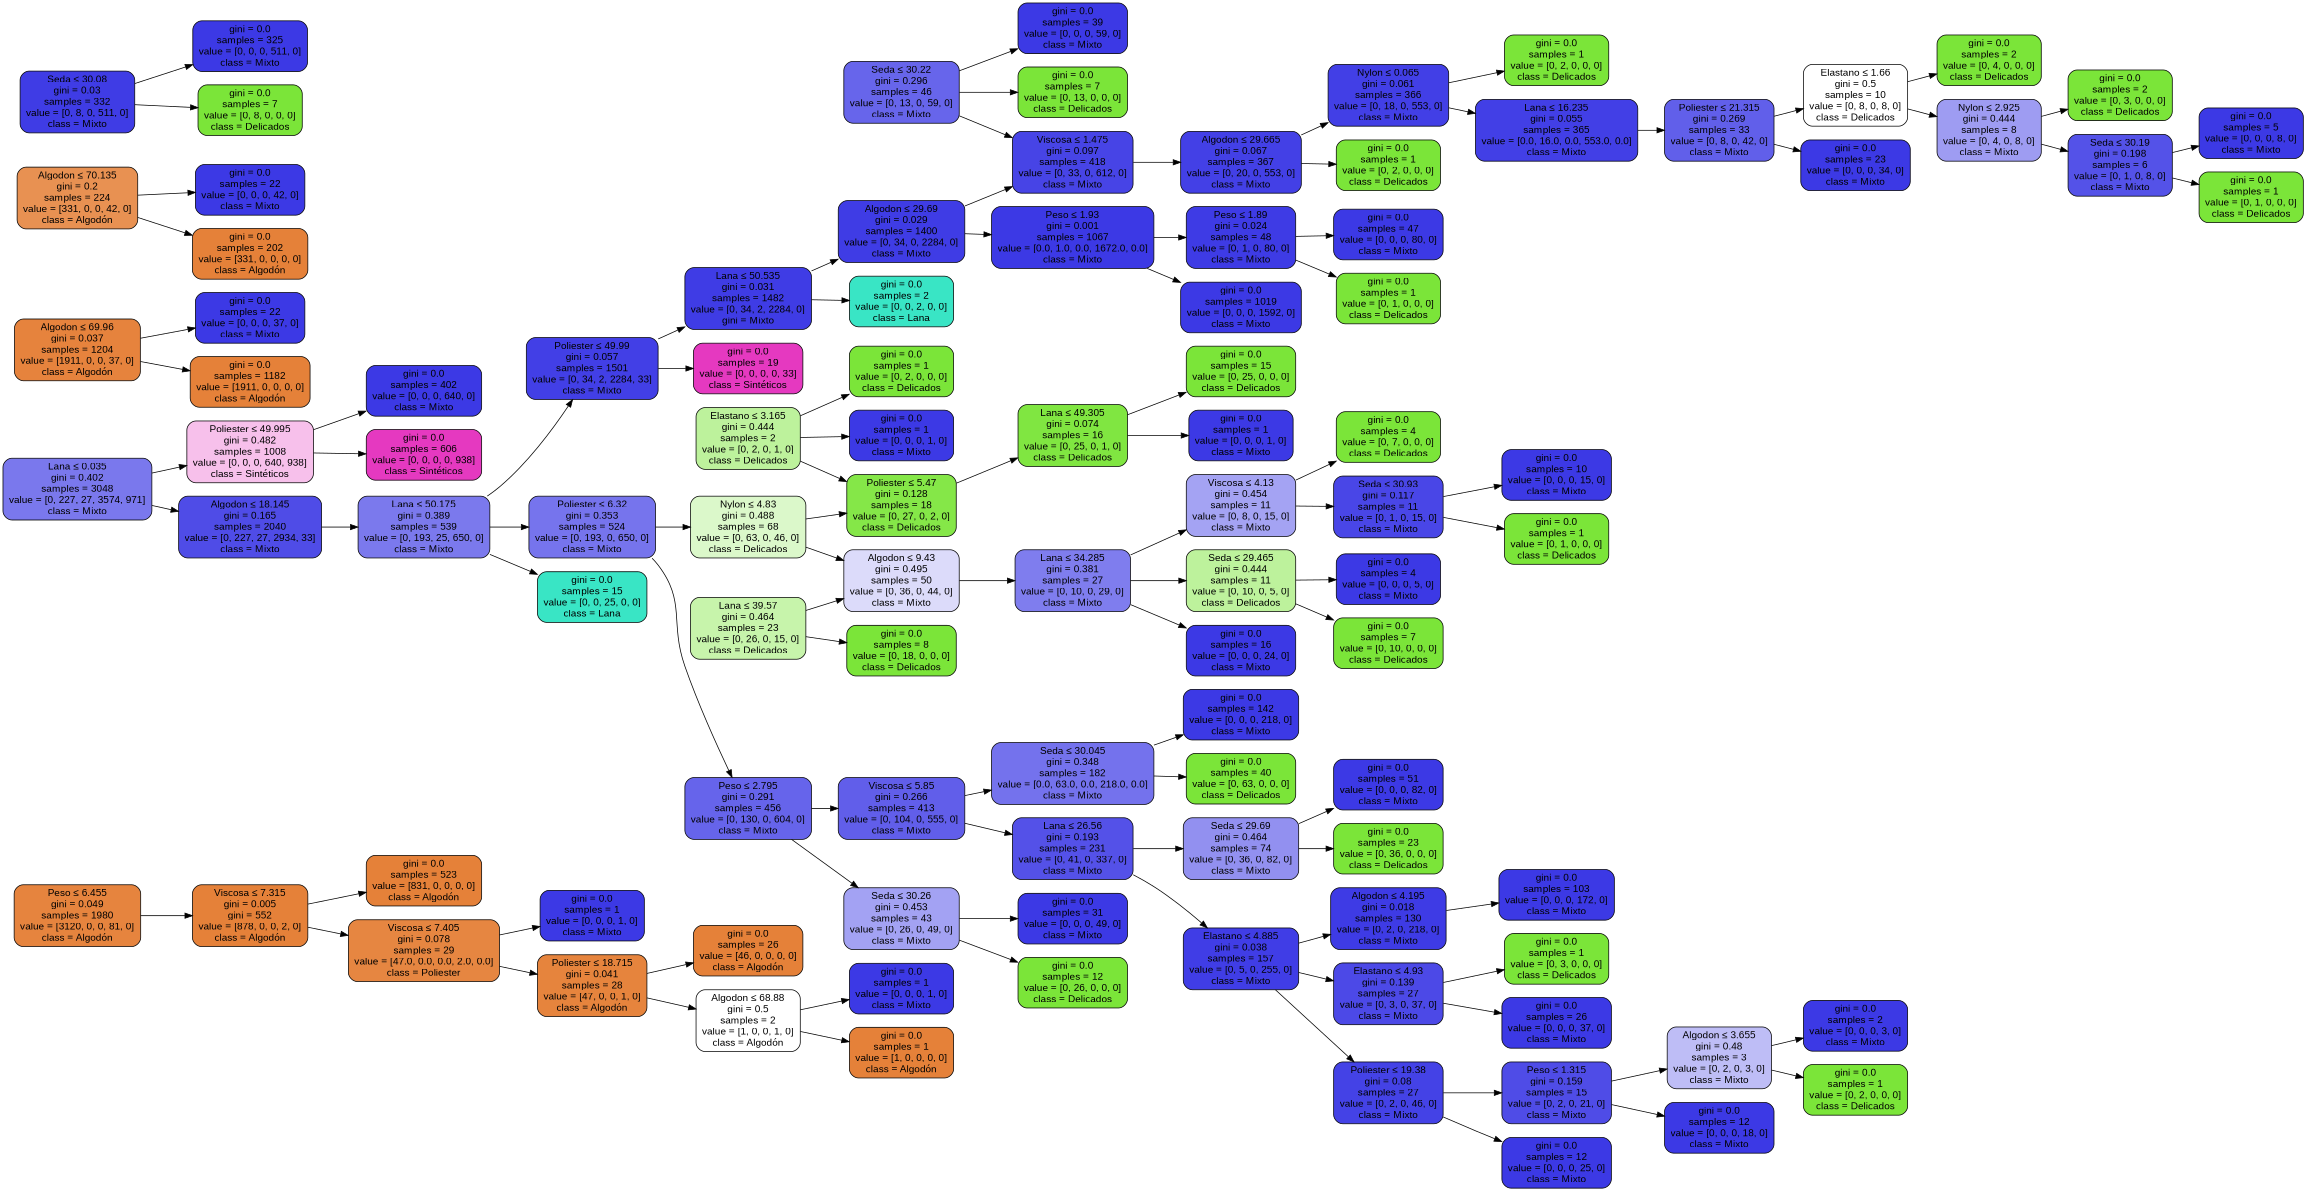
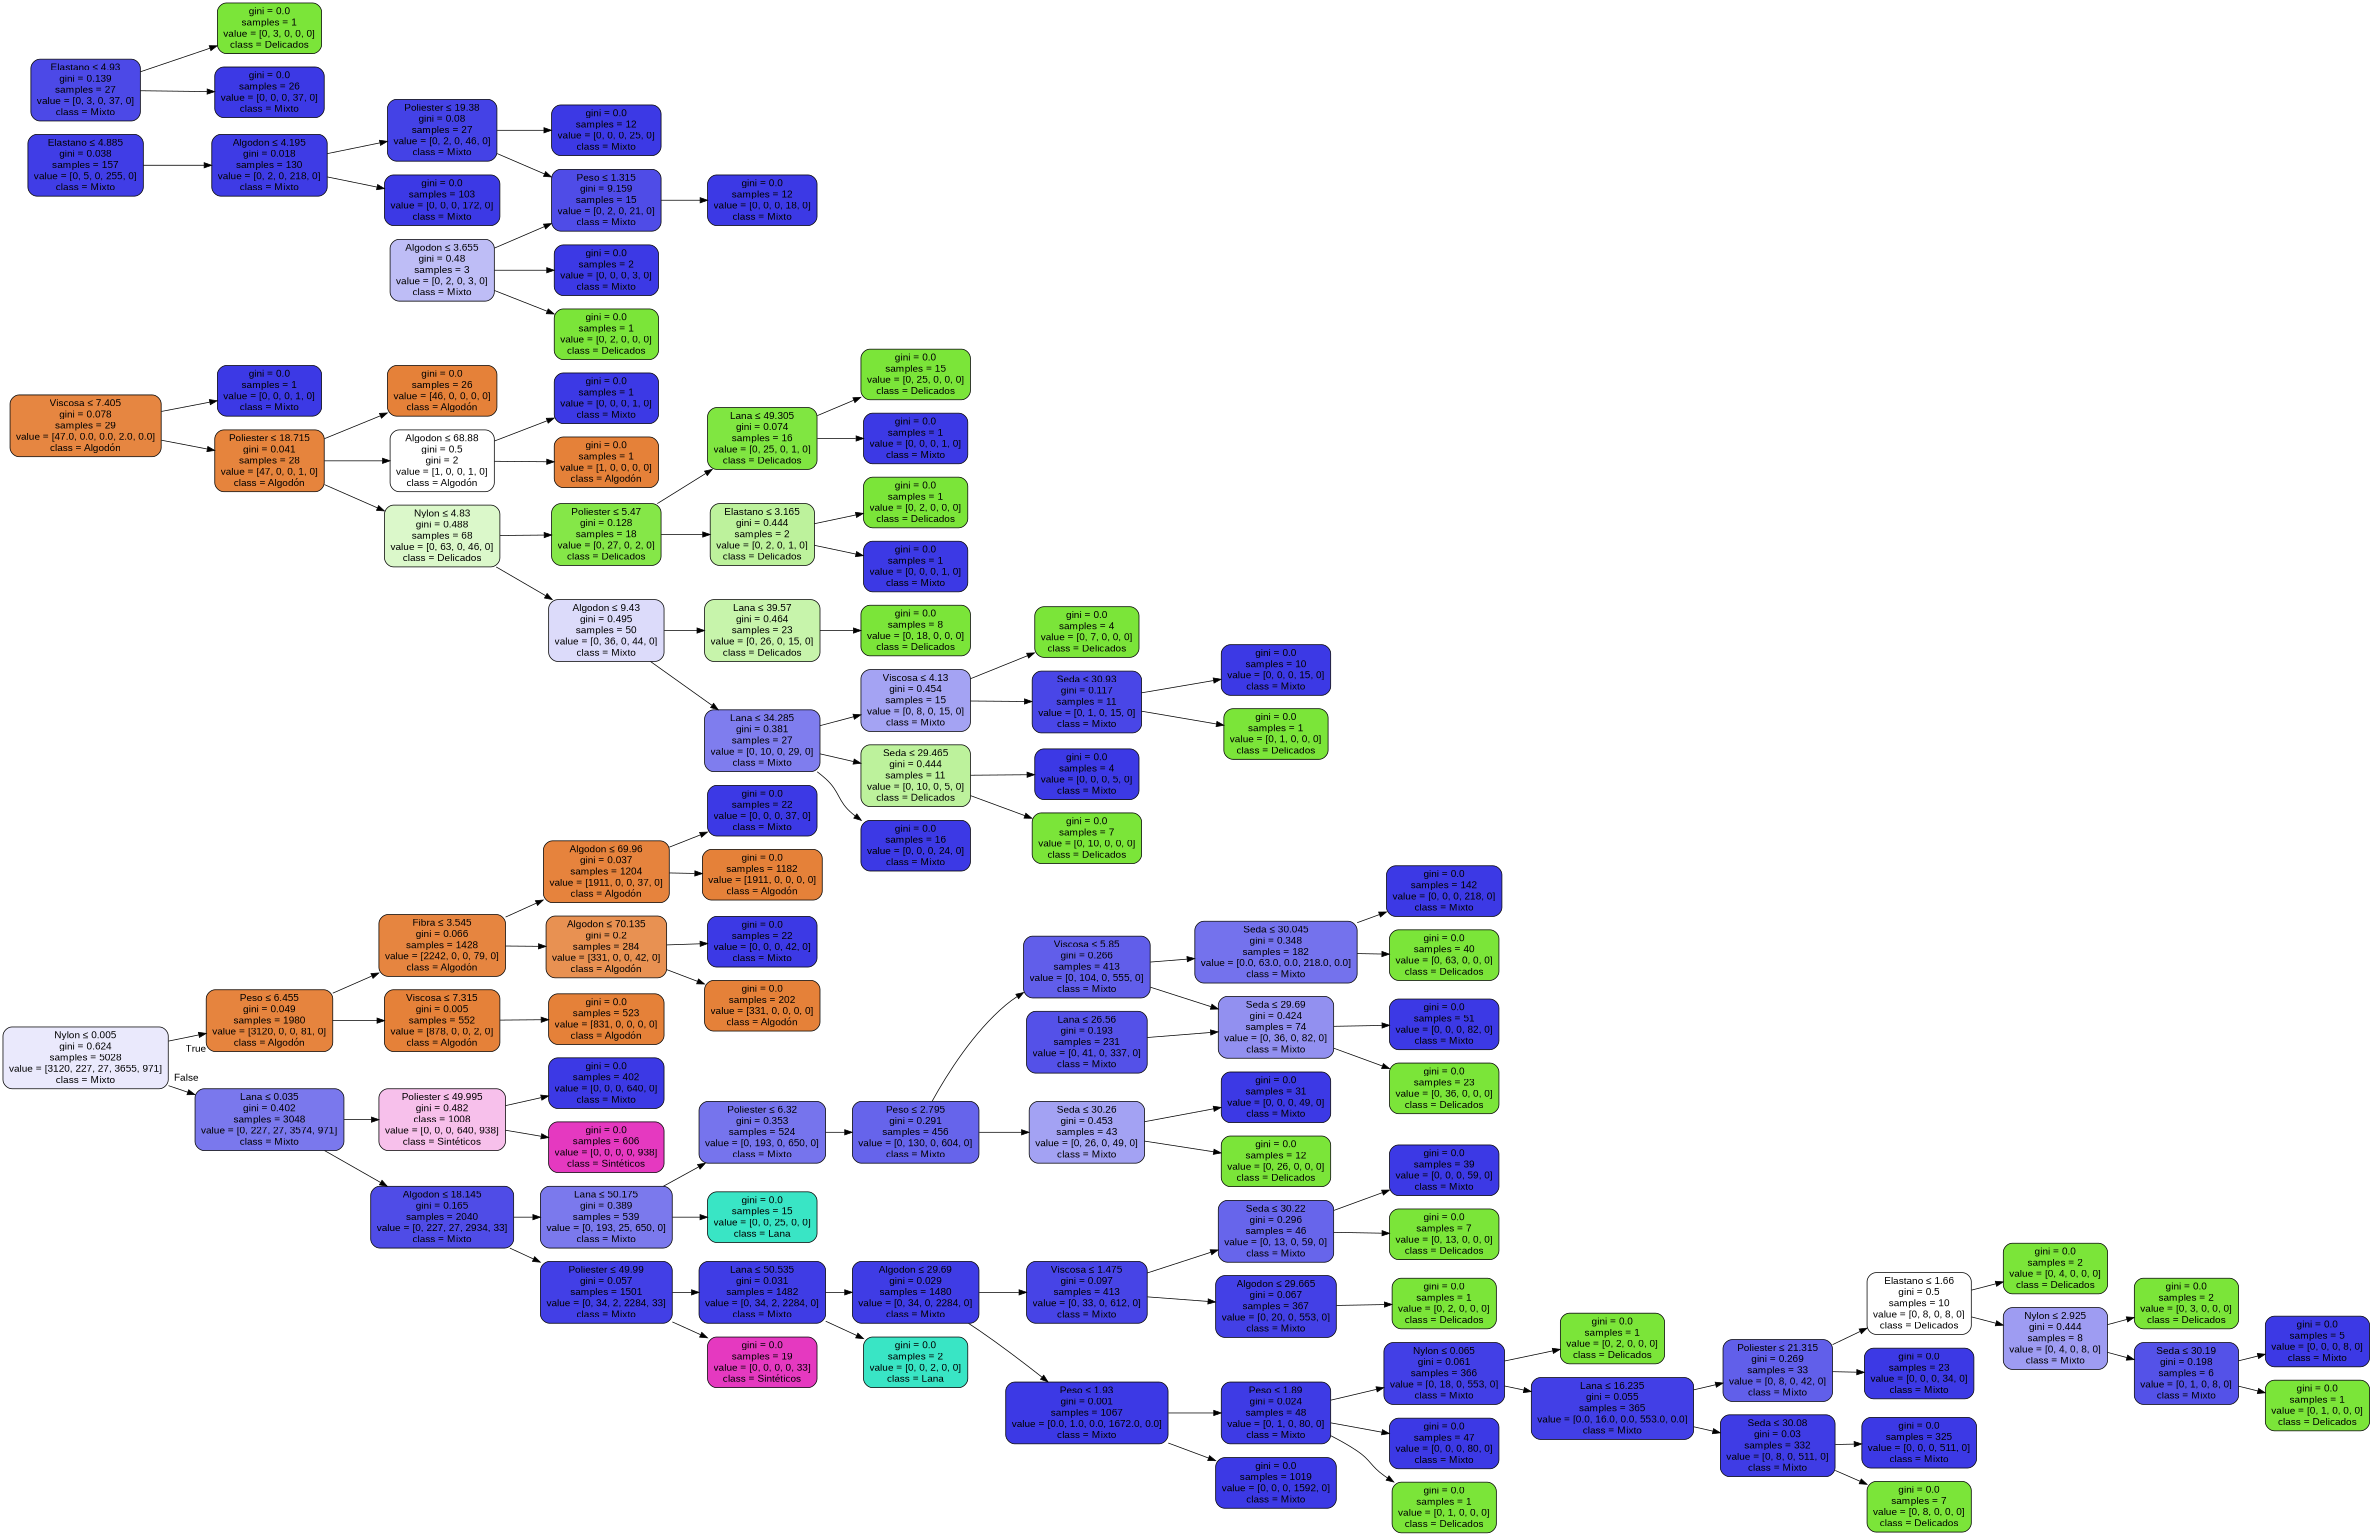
(982, 125) -> (1179, 1263)
(1311, 130) -> (1354, 1395)
(1073, 162) -> (1087, 1292)
(77, 198) -> (606, 947)
(902, 231) -> (916, 1292)
(748, 320) -> (762, 1314)
(250, 452) -> (442, 1119)
(532, 454) -> (522, 1254)
(820, 470) -> (682, 535)
(1241, 505) -> (916, 700)
(669, 527) -> (351, 496)
(821, 606) -> (681, 631)
(985, 828) -> (1181, 997)
(1241, 837) -> (1276, 1016)
(1169, 897) -> none
(250, 915) -> (442, 1020)
(324, 931) -> none
none -> (442, 945)
(424, 973) -> (86, 448)
(1312, 976) -> none
(748, 1020) -> (442, 460)
(1312, 1023) -> (354, 148)
none -> (86, 1058)
(1636, 1076) -> (519, 237)
(1557, 1081) -> (606, 189)
none -> (1703, 1429)
